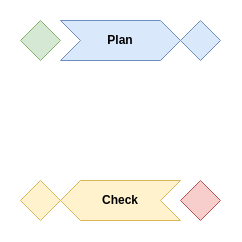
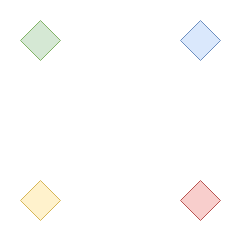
(121, 41) -> none
(121, 201) -> none
